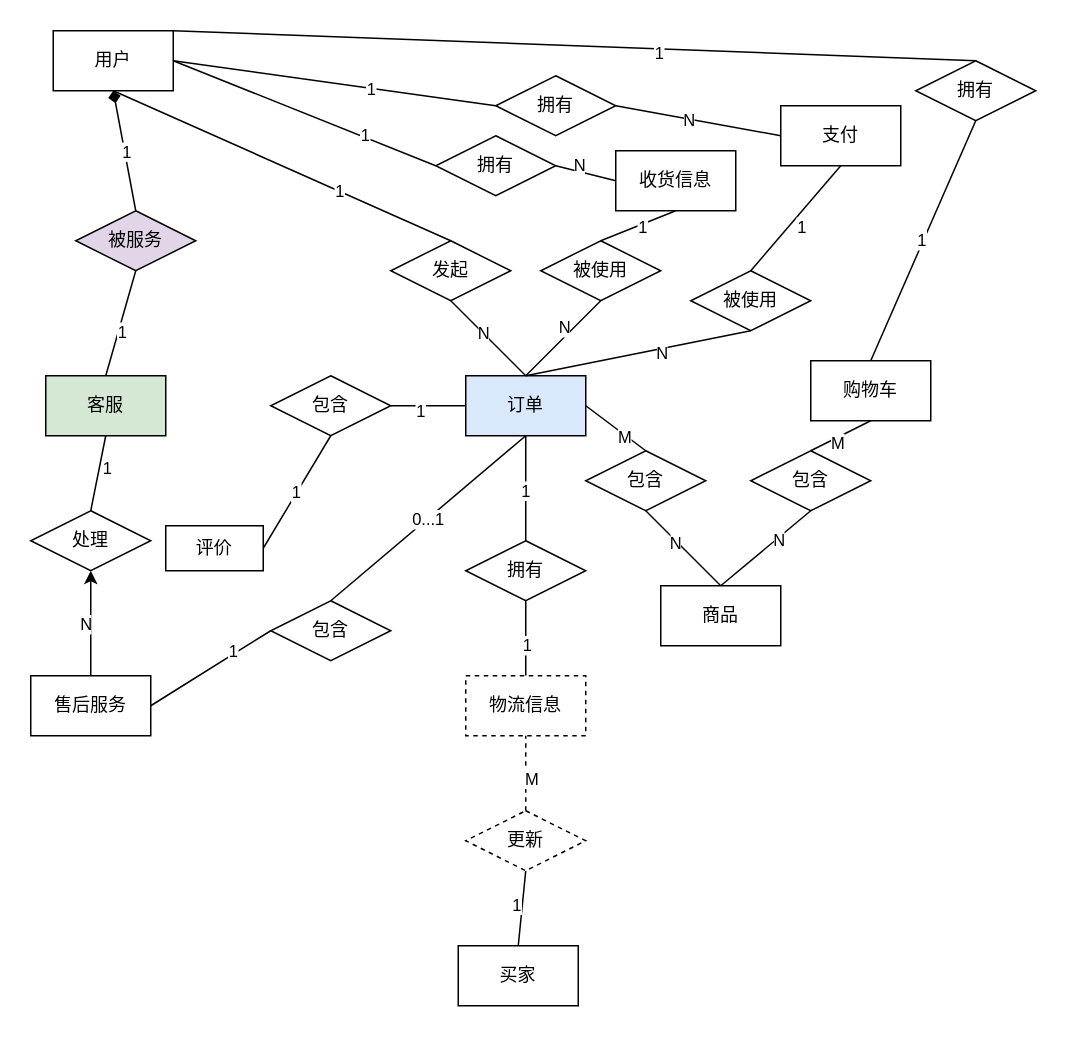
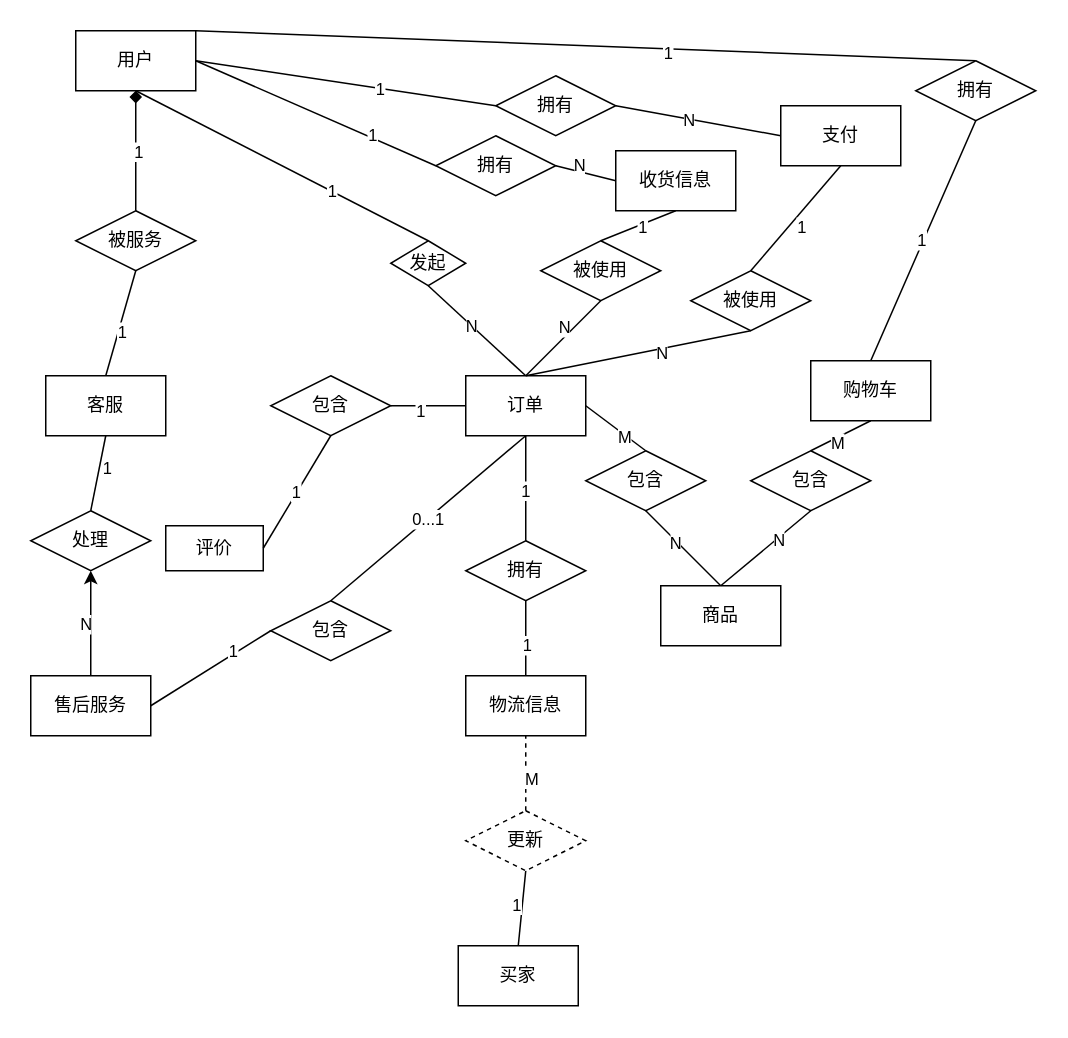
(113, 61) -> (136, 61)
(136, 241) -> (136, 241)
(451, 271) -> (428, 263)
(106, 406) -> (106, 406)
(526, 406) -> (526, 406)
(526, 706) -> (526, 706)
